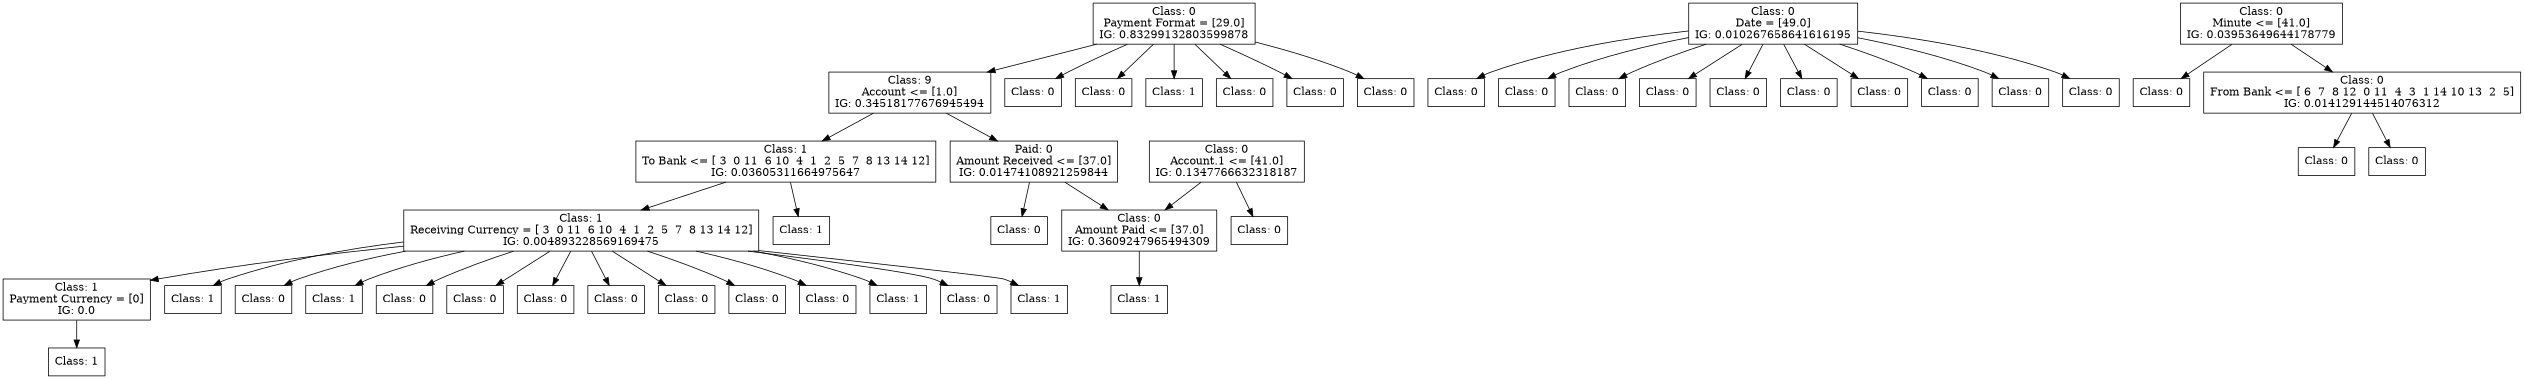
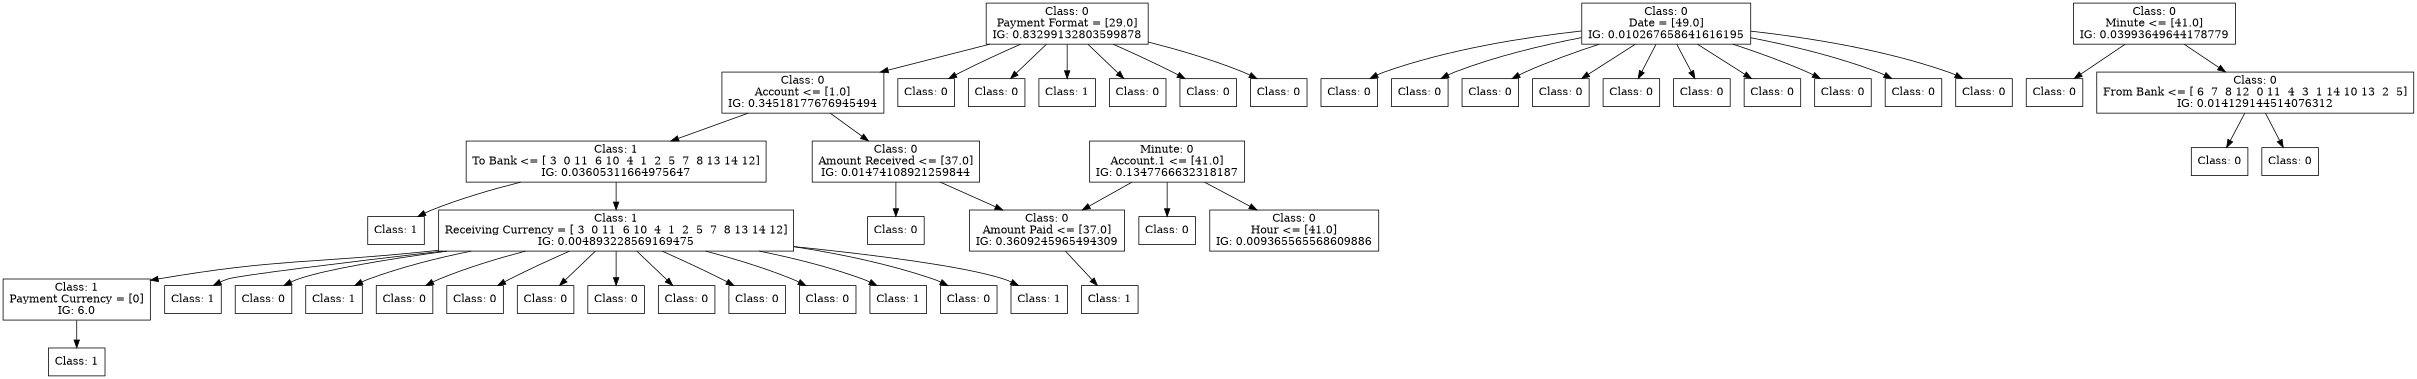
(2261, 24) -> (2154, 24)
(910, 93) -> (803, 93)
(1034, 162) -> (896, 162)
(1227, 162) -> (1167, 162)
(1139, 231) -> (1047, 231)
none -> (1294, 231)
(77, 300) -> (77, 300)
